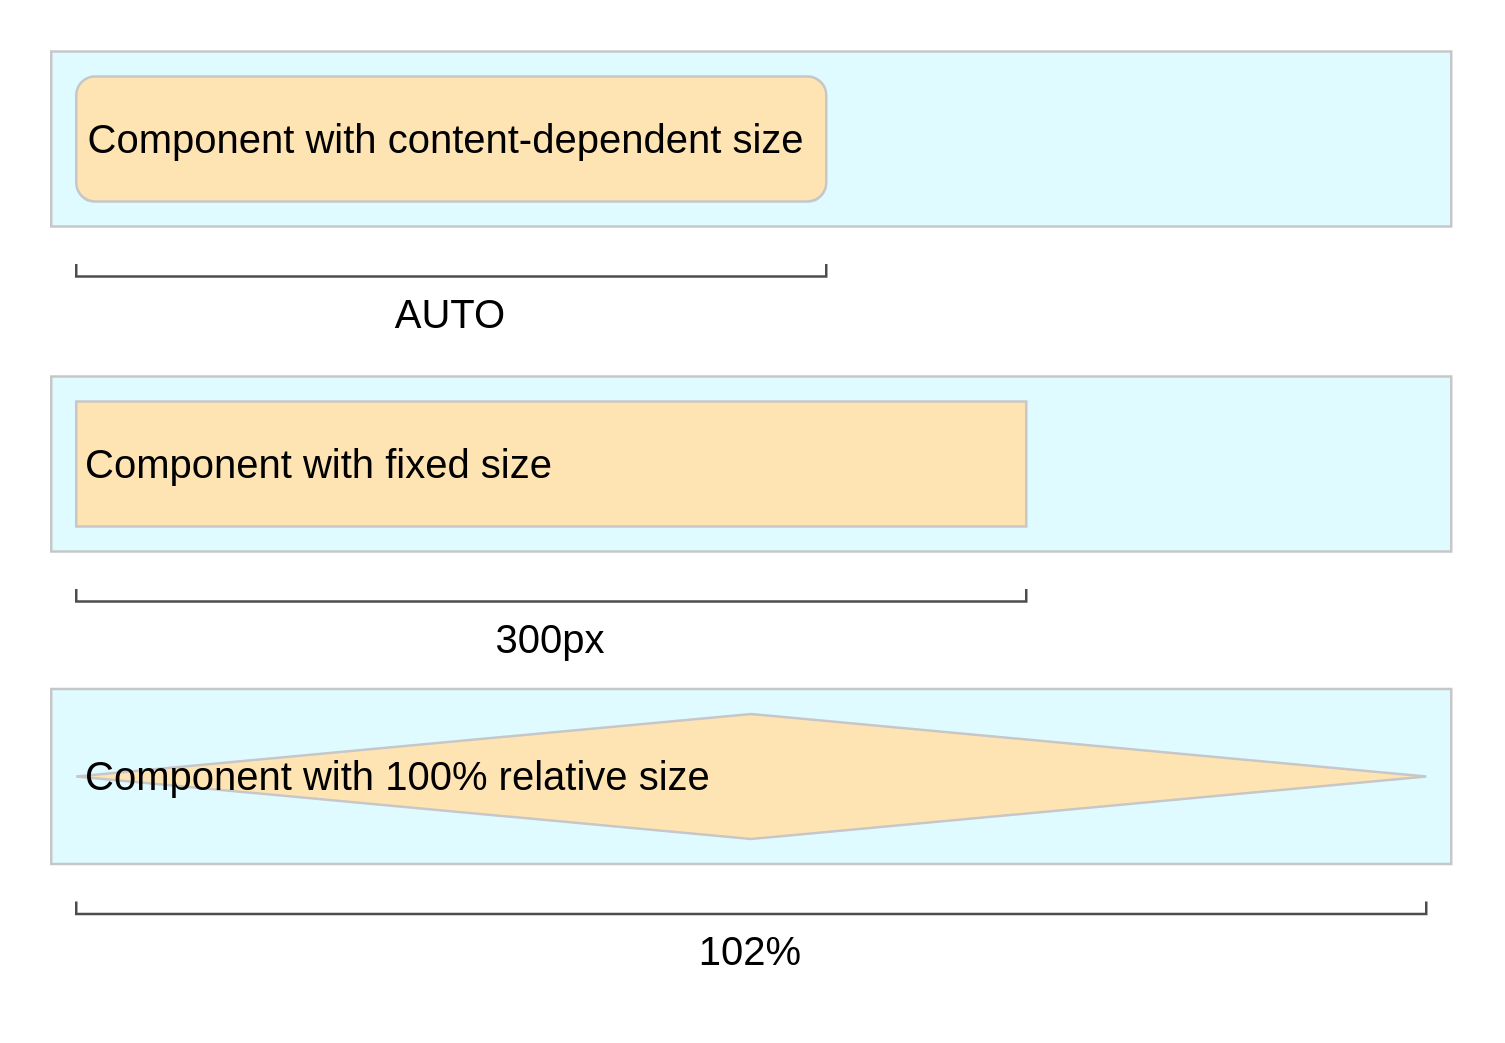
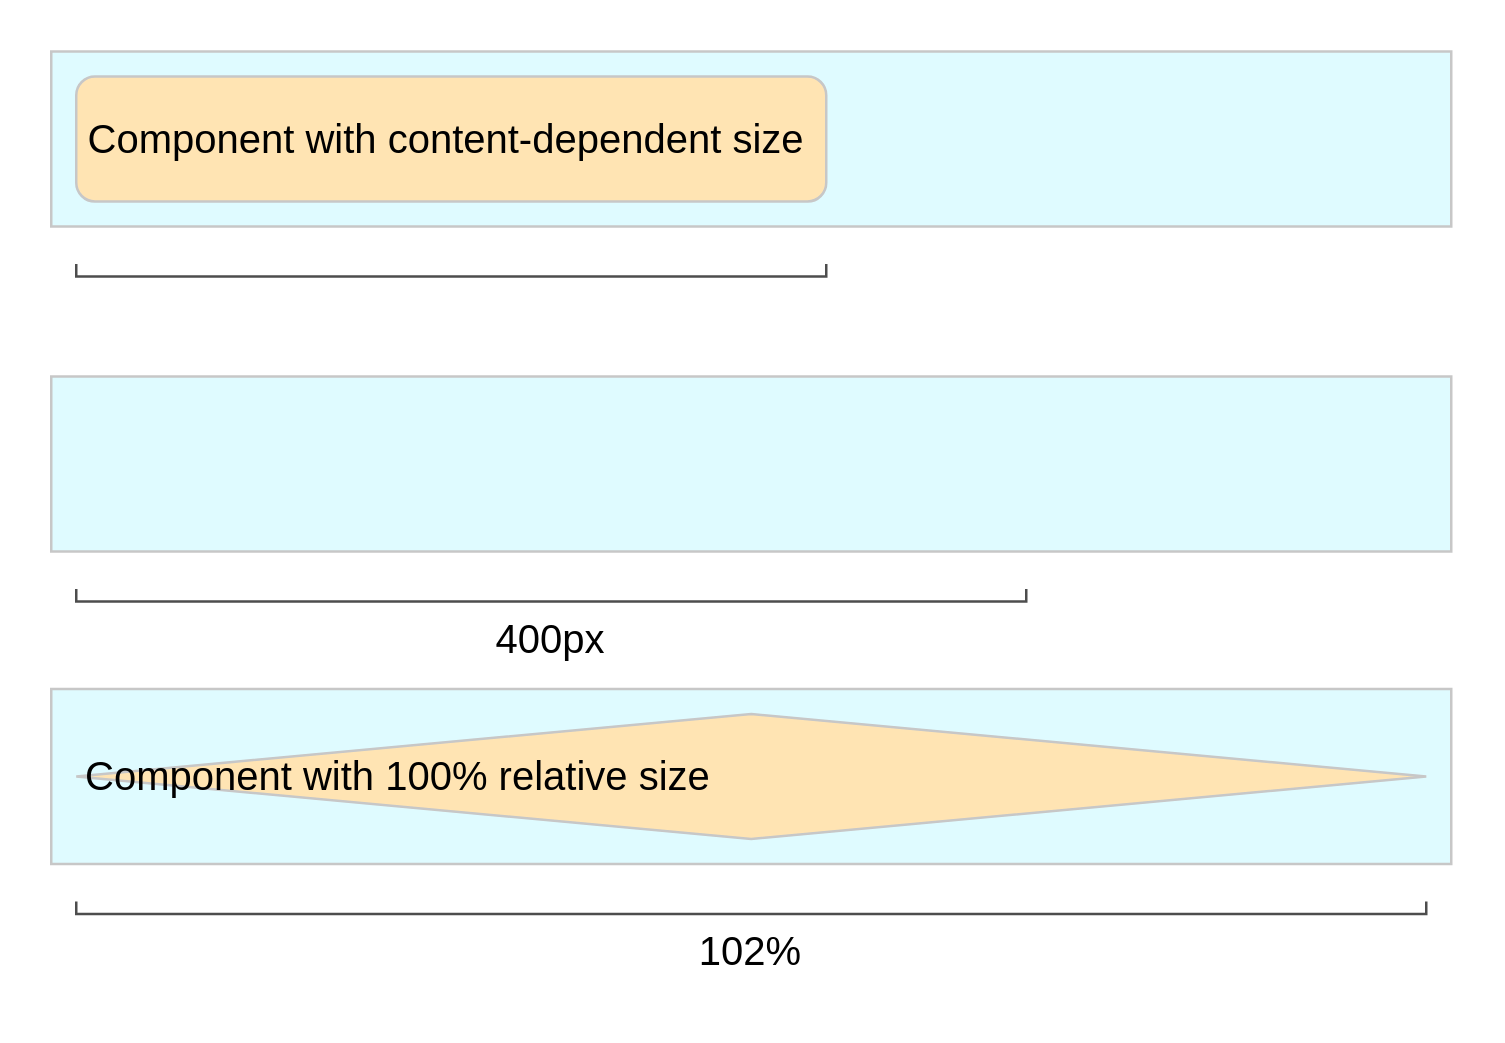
(451, 314) -> none
(551, 464) -> none
(551, 639) -> (551, 639)
